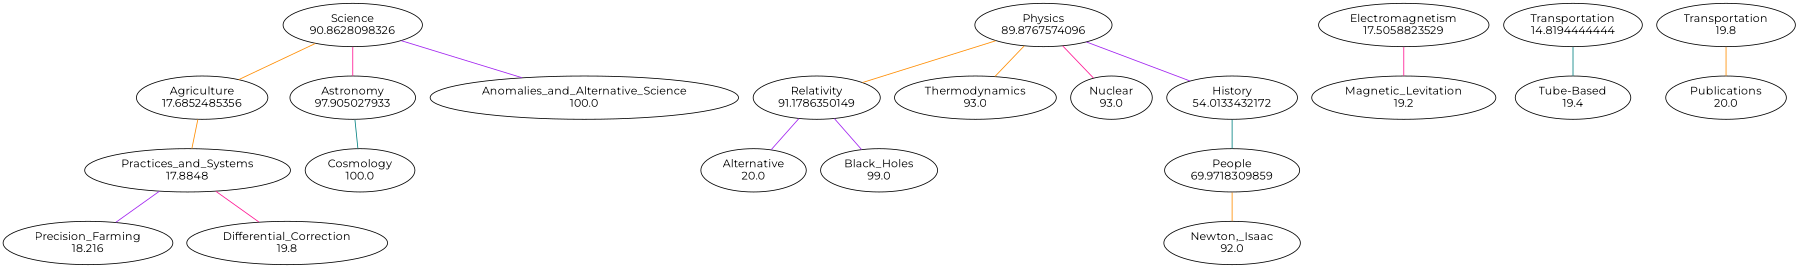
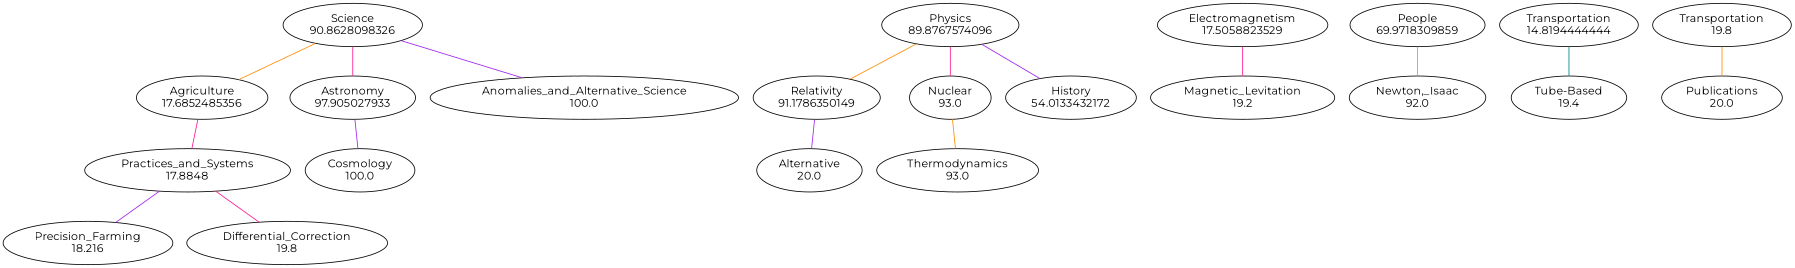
(1010, 61) -> (954, 134)
(195, 134) -> (195, 134)
(356, 134) -> (356, 134)
(1232, 134) -> none
(879, 170) -> none
